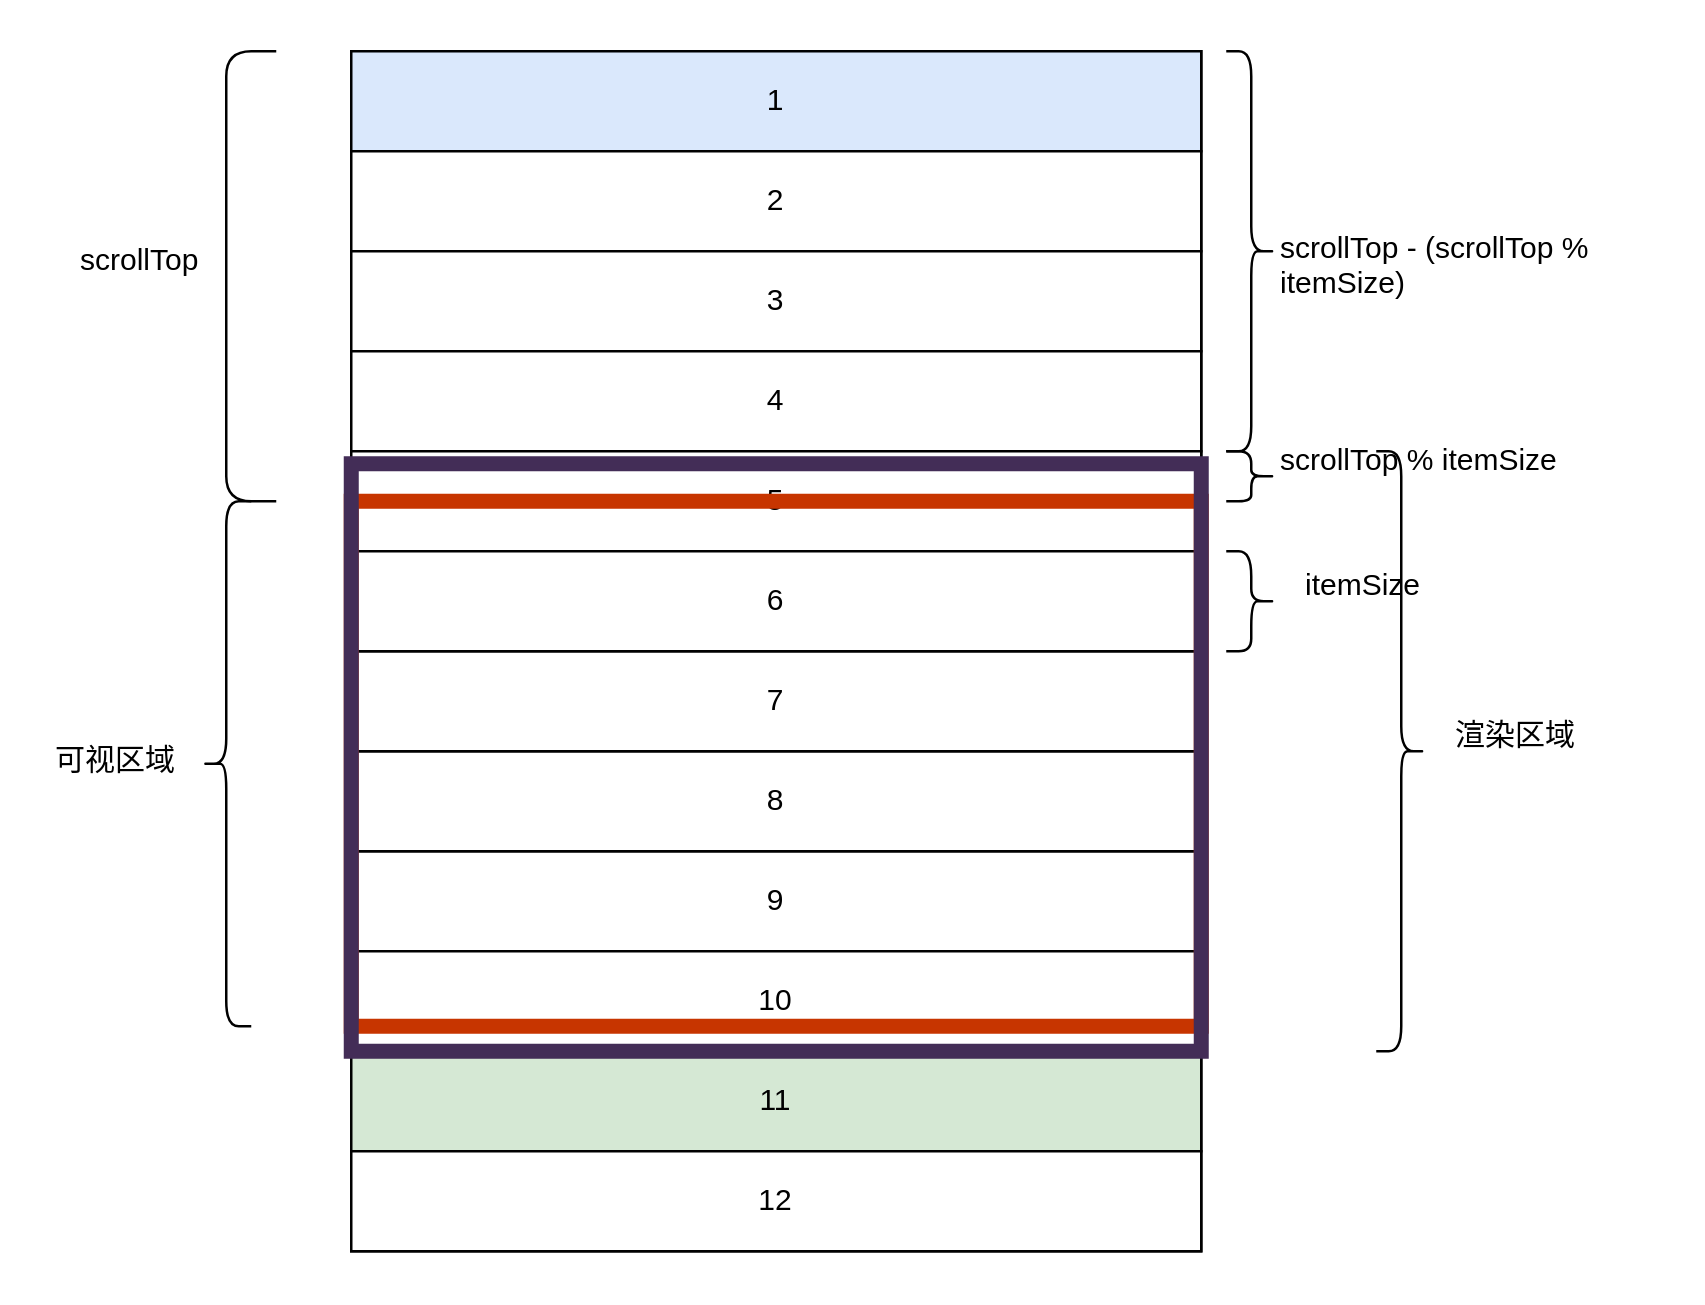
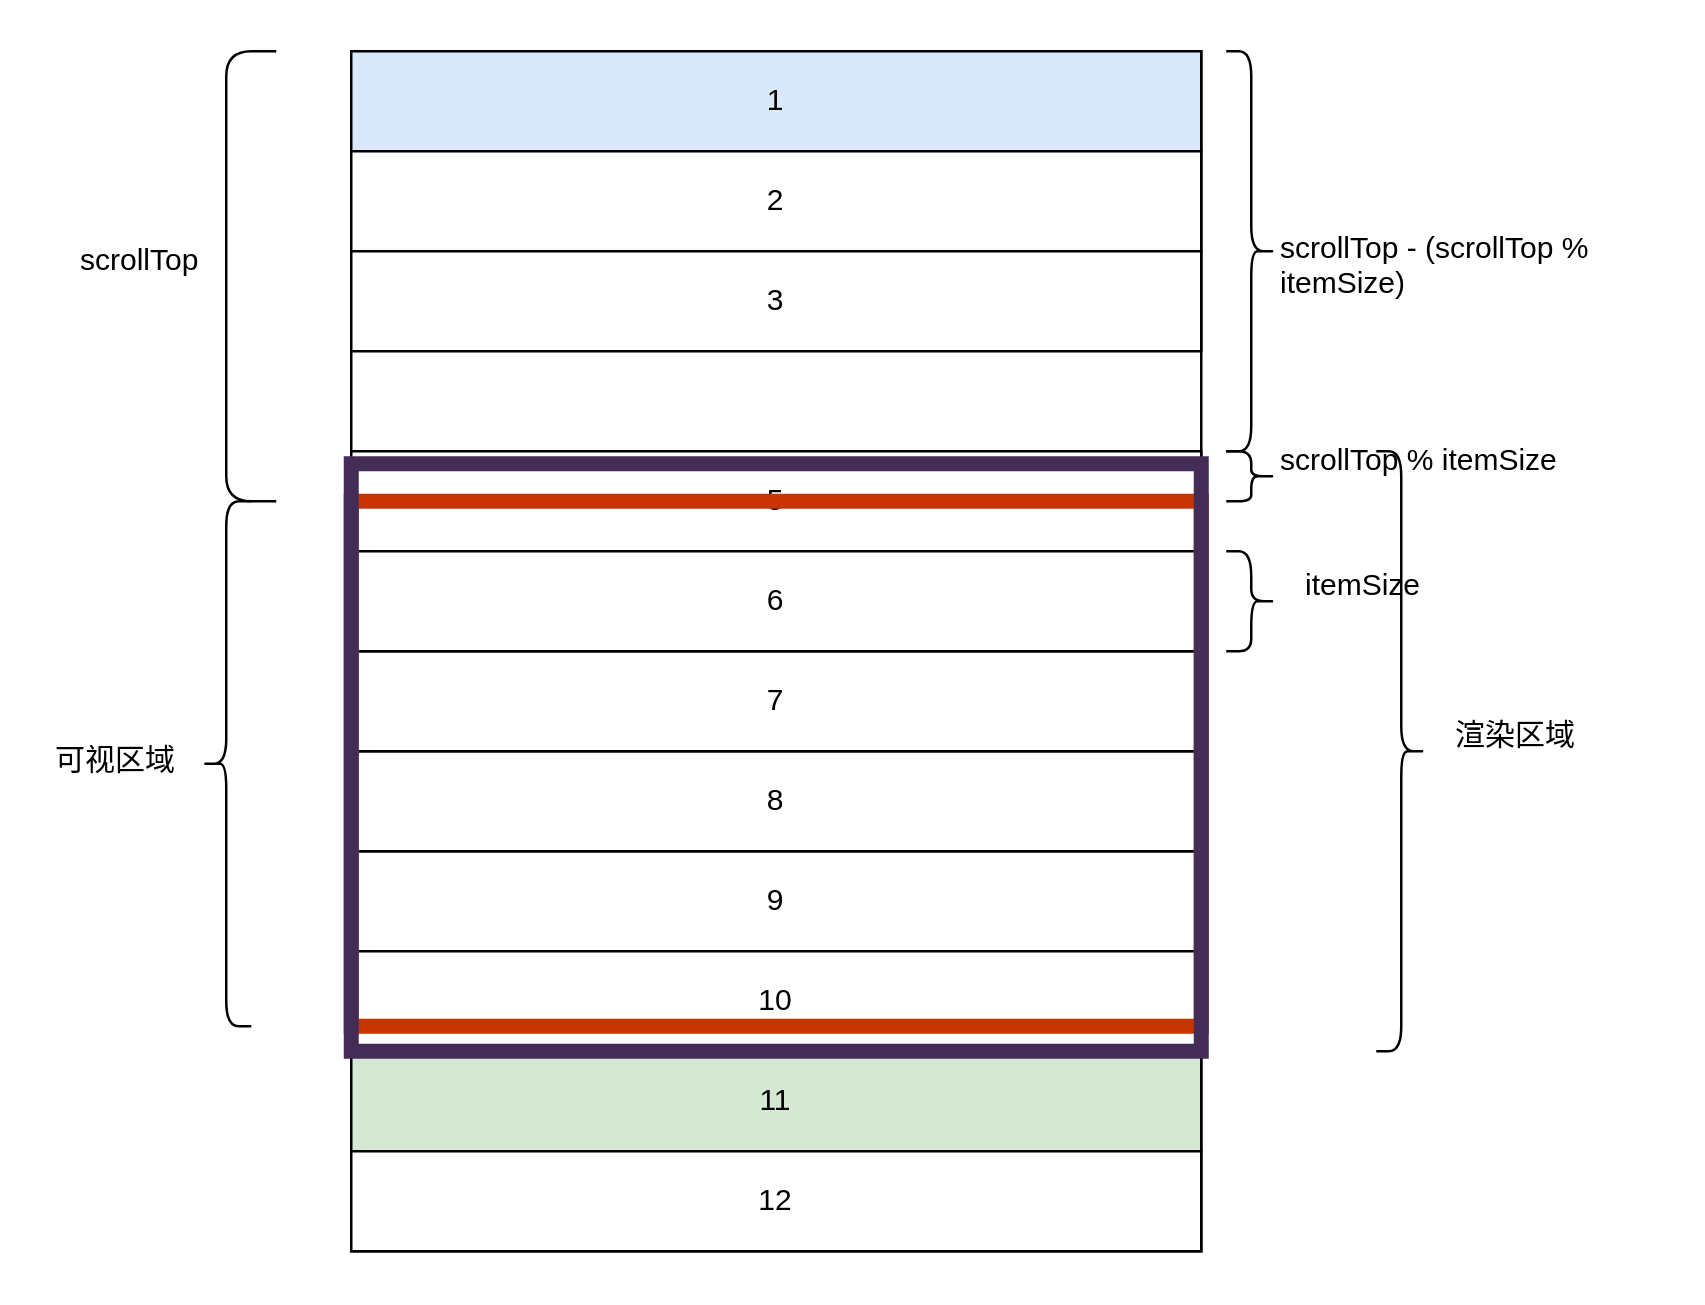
(776, 401) -> none
